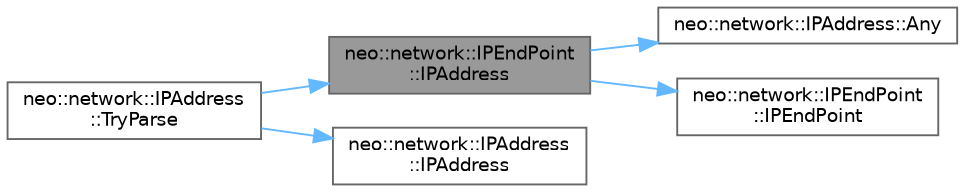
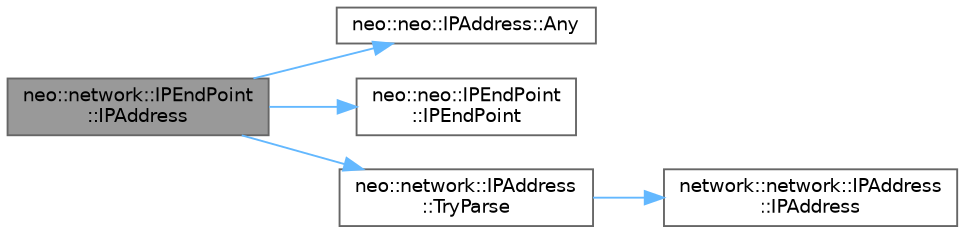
(808, 26) -> (466, 26)
(286, 90) -> (293, 150)
(808, 107) -> (466, 107)
(460, 156) -> (811, 198)
